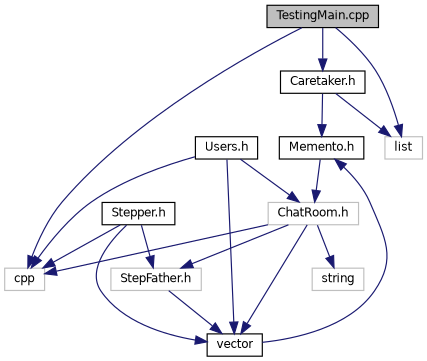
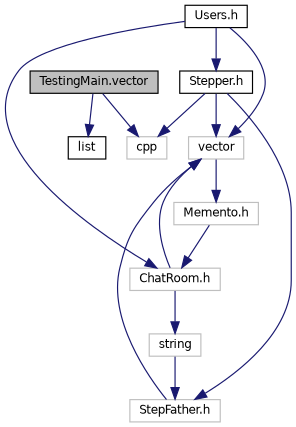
(323, 16) -> (94, 82)
(323, 82) -> none
(322, 148) -> (216, 214)
(404, 148) -> (87, 148)
(107, 192) -> (216, 43)
(240, 244) -> (175, 372)
(162, 248) -> none
(235, 345) -> (216, 148)
